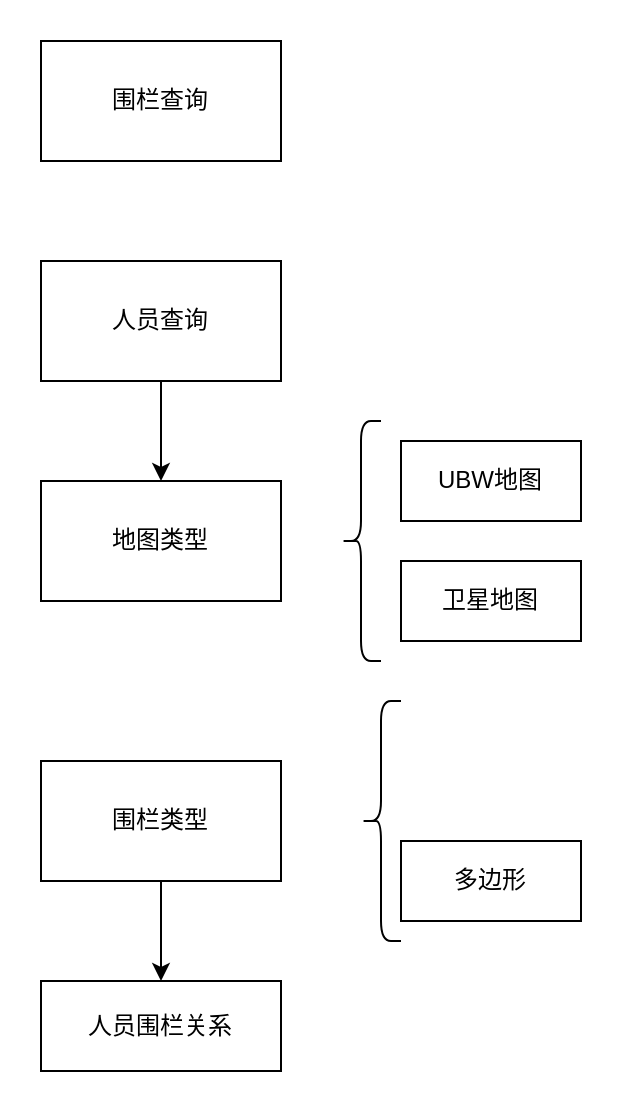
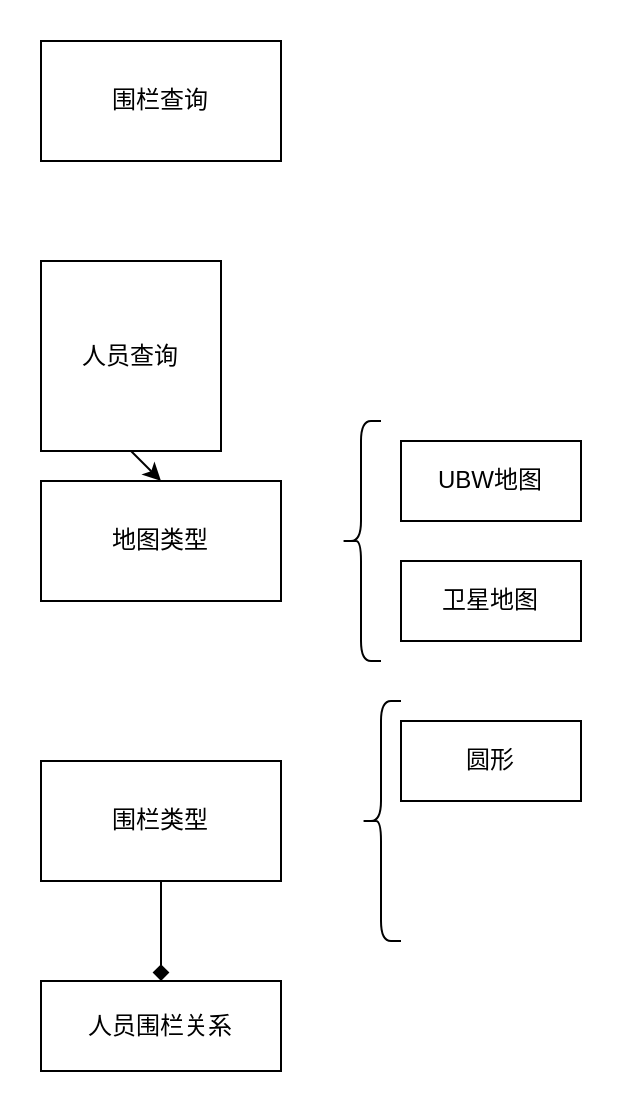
(161, 321) -> (131, 356)
none -> (491, 761)
(491, 881) -> none
(161, 966) -> (161, 965)
